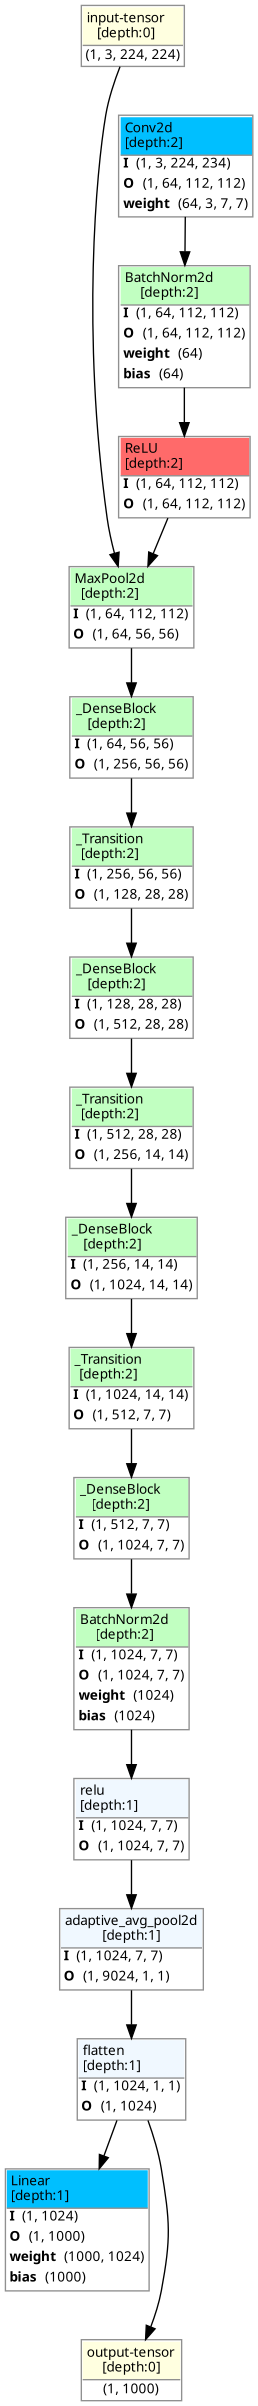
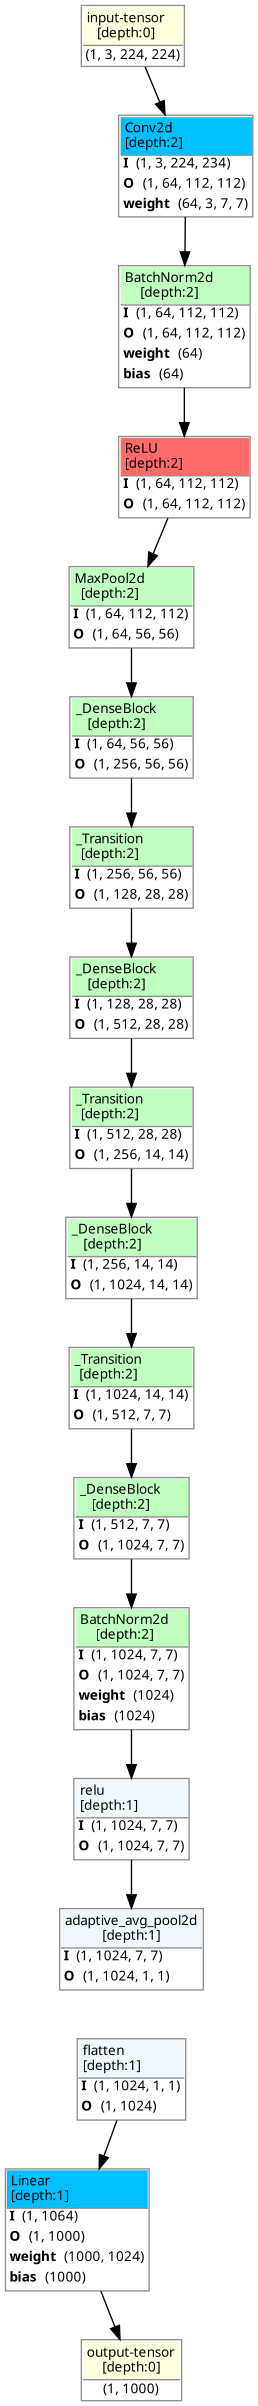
(93, 309) -> (152, 84)
(123, 1976) -> (123, 1976)
(131, 2007) -> none
(47, 2216) -> (47, 2216)
(168, 2223) -> (108, 2309)
